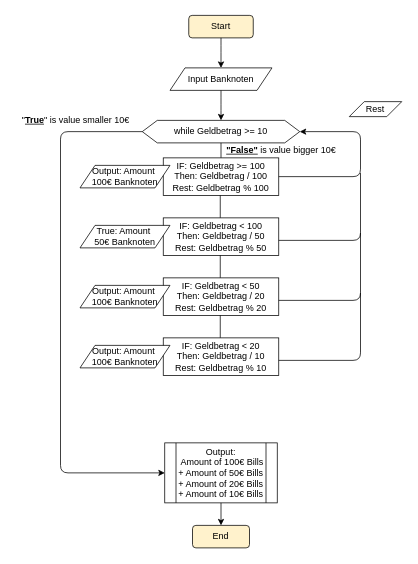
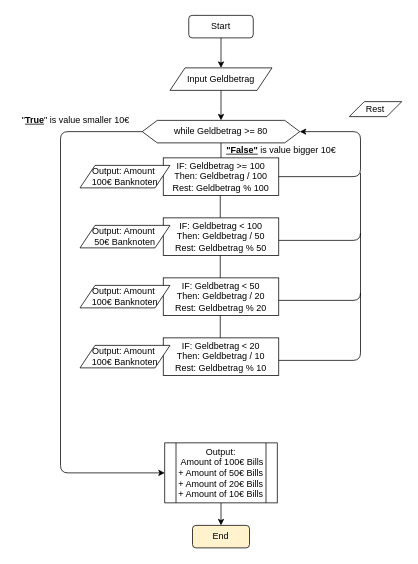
(221, 27) -> (221, 27)
(221, 79) -> (221, 79)
(221, 132) -> (221, 132)
(125, 237) -> (125, 237)
